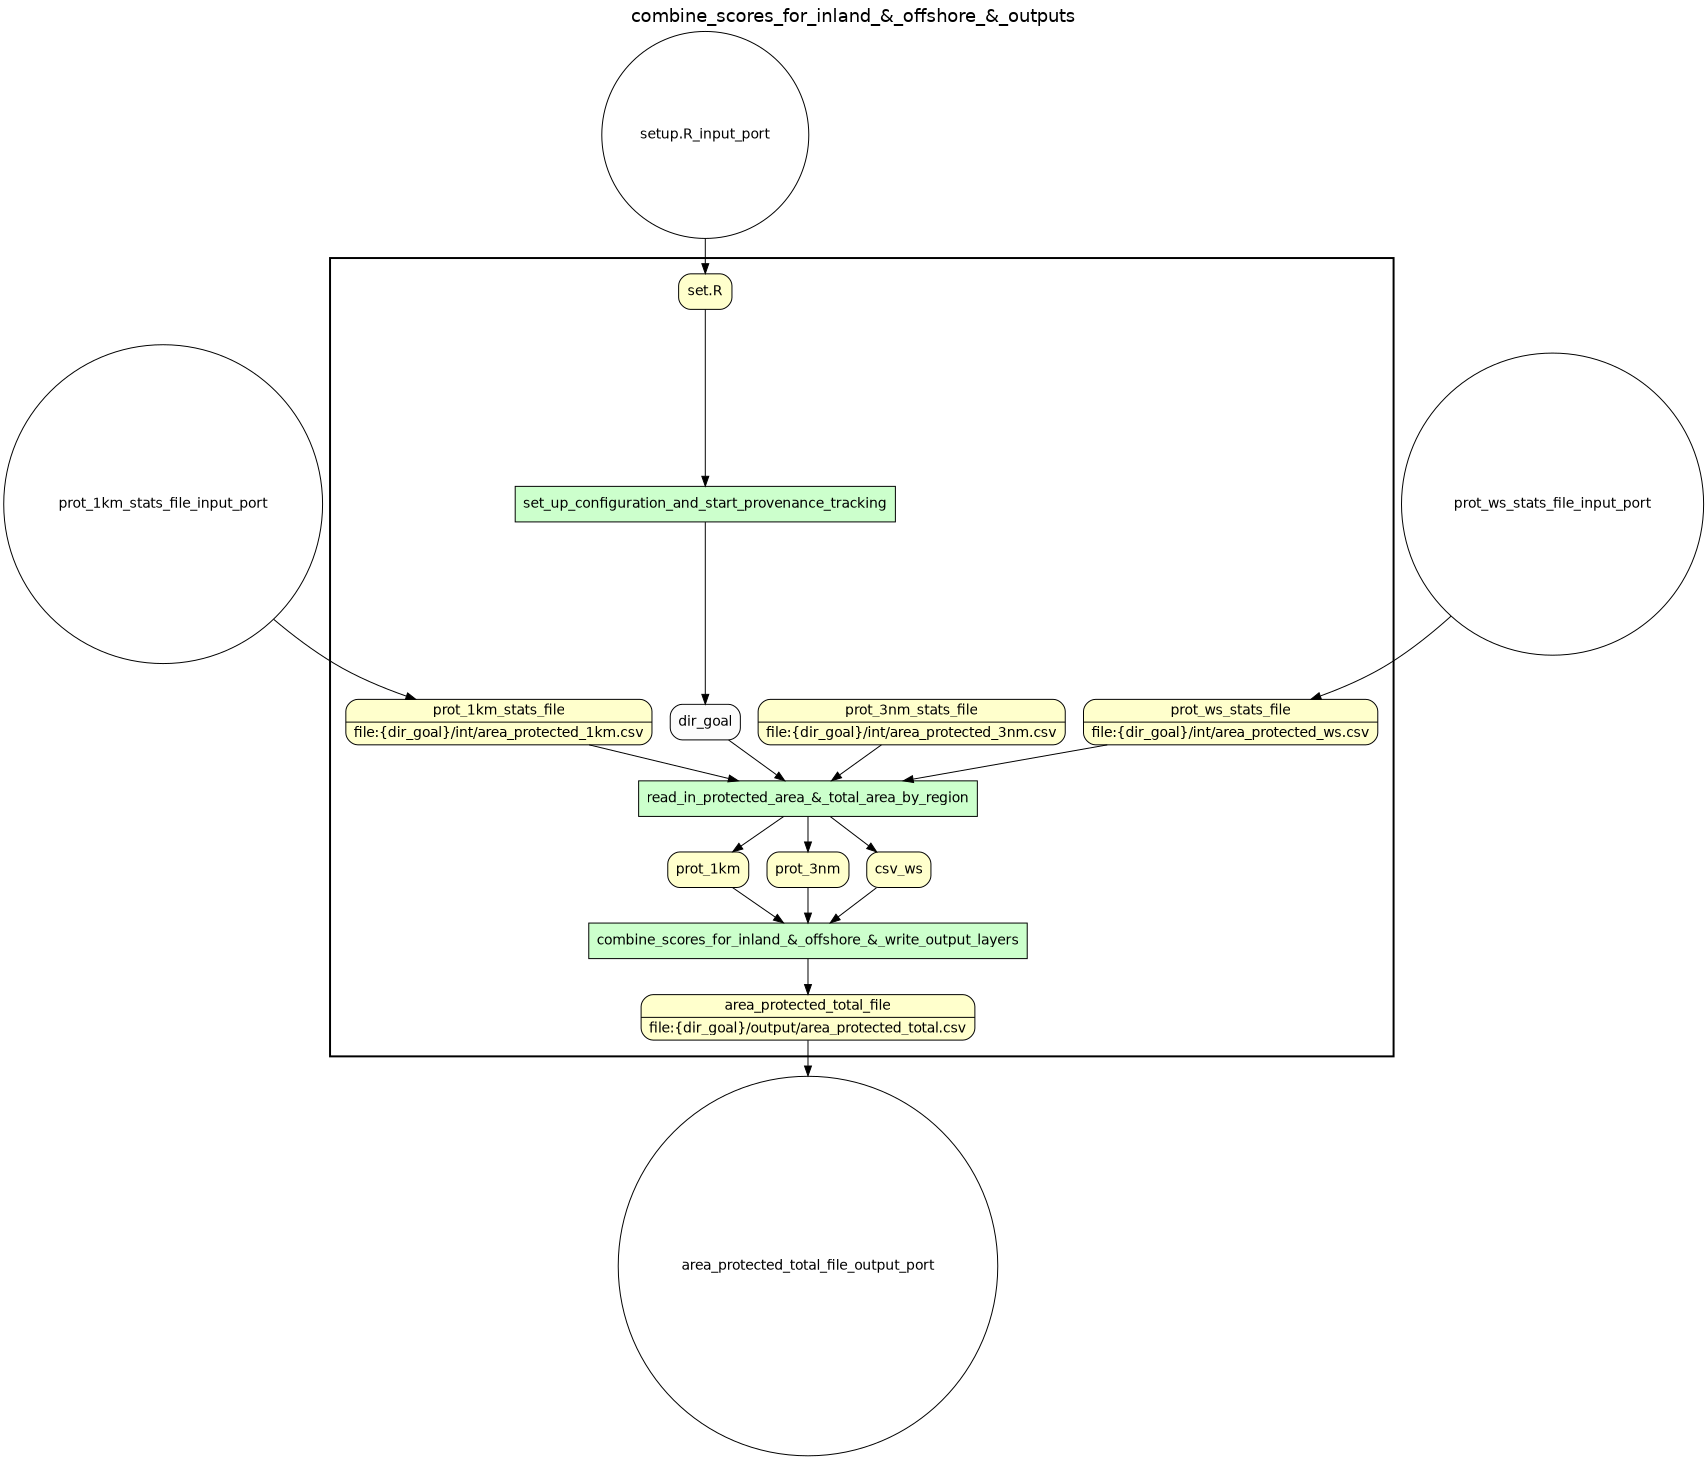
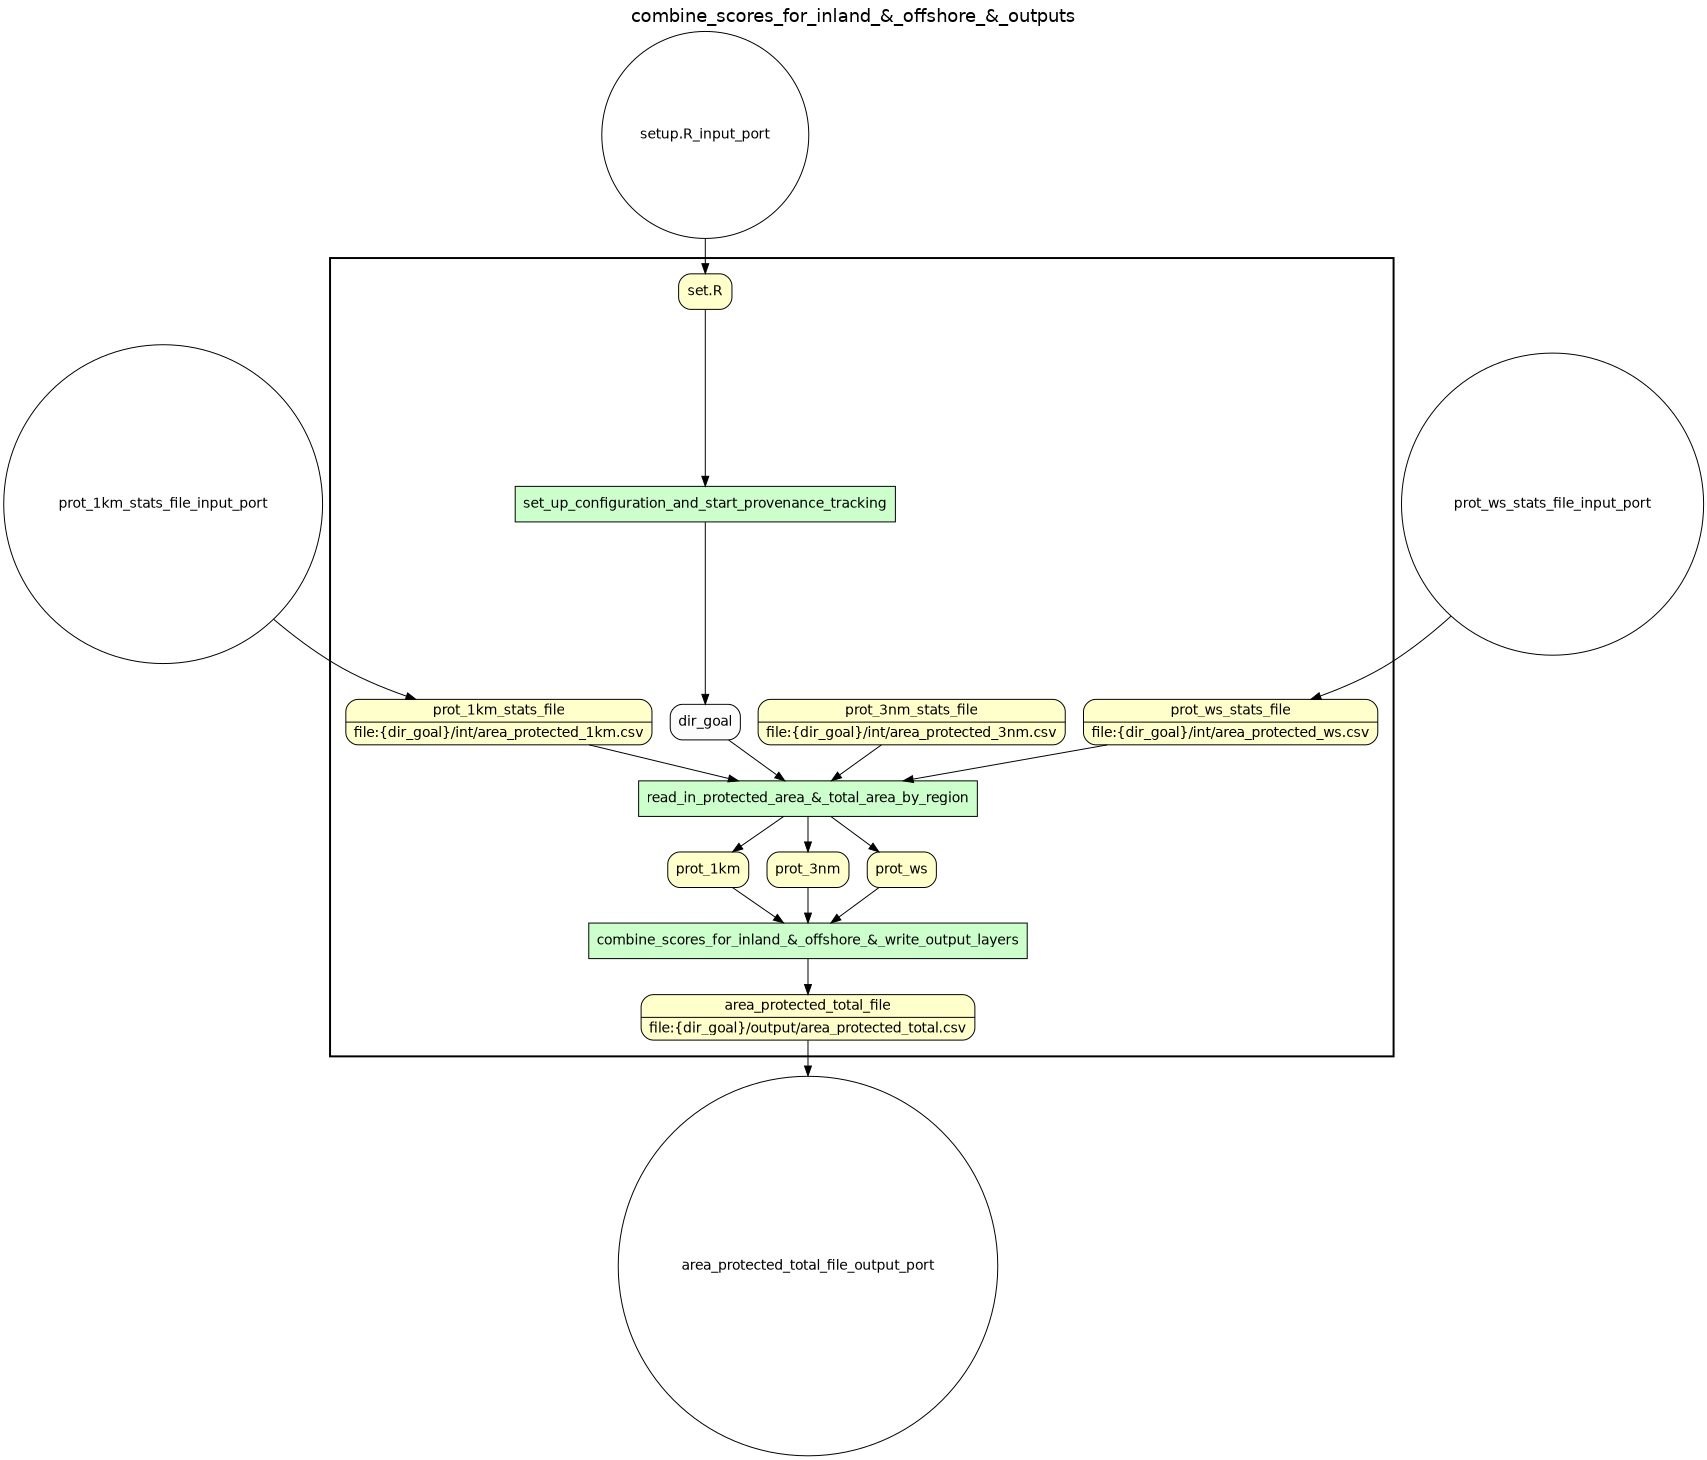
(899, 870) -> (902, 870)
